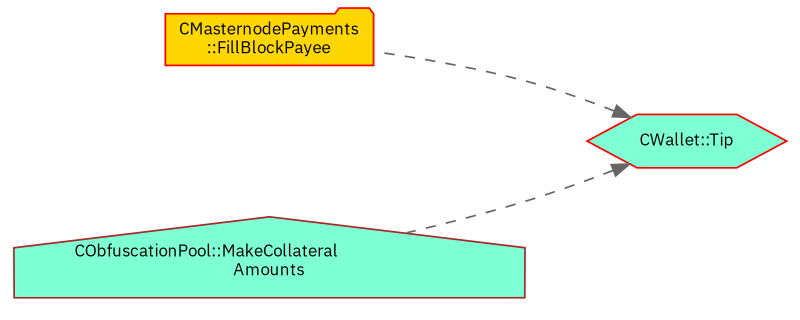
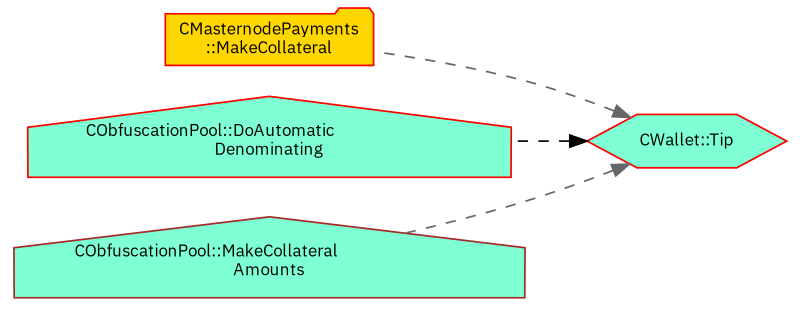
(269, 40) -> (269, 40)
none -> (269, 141)
